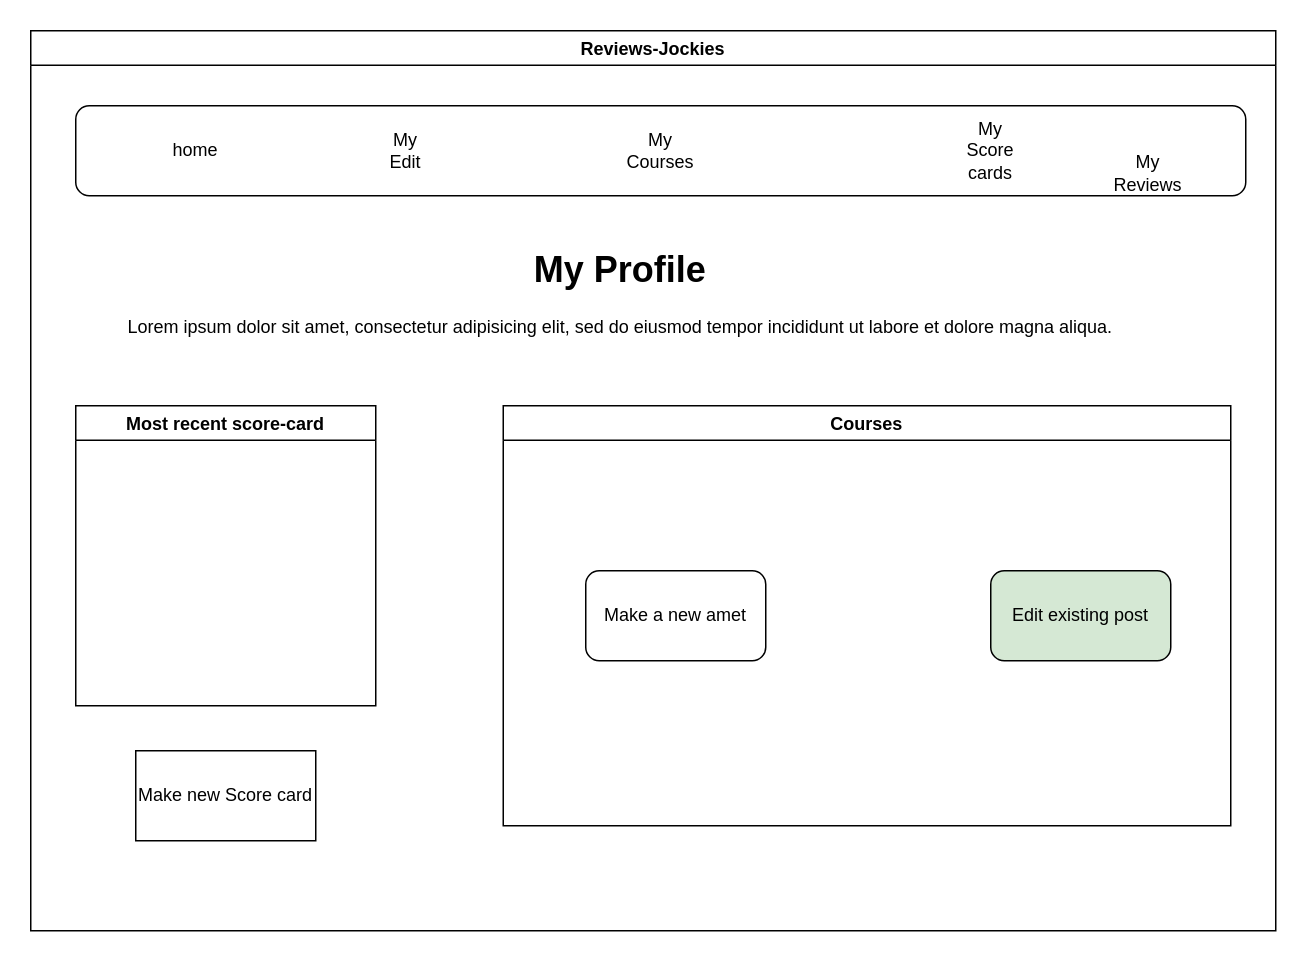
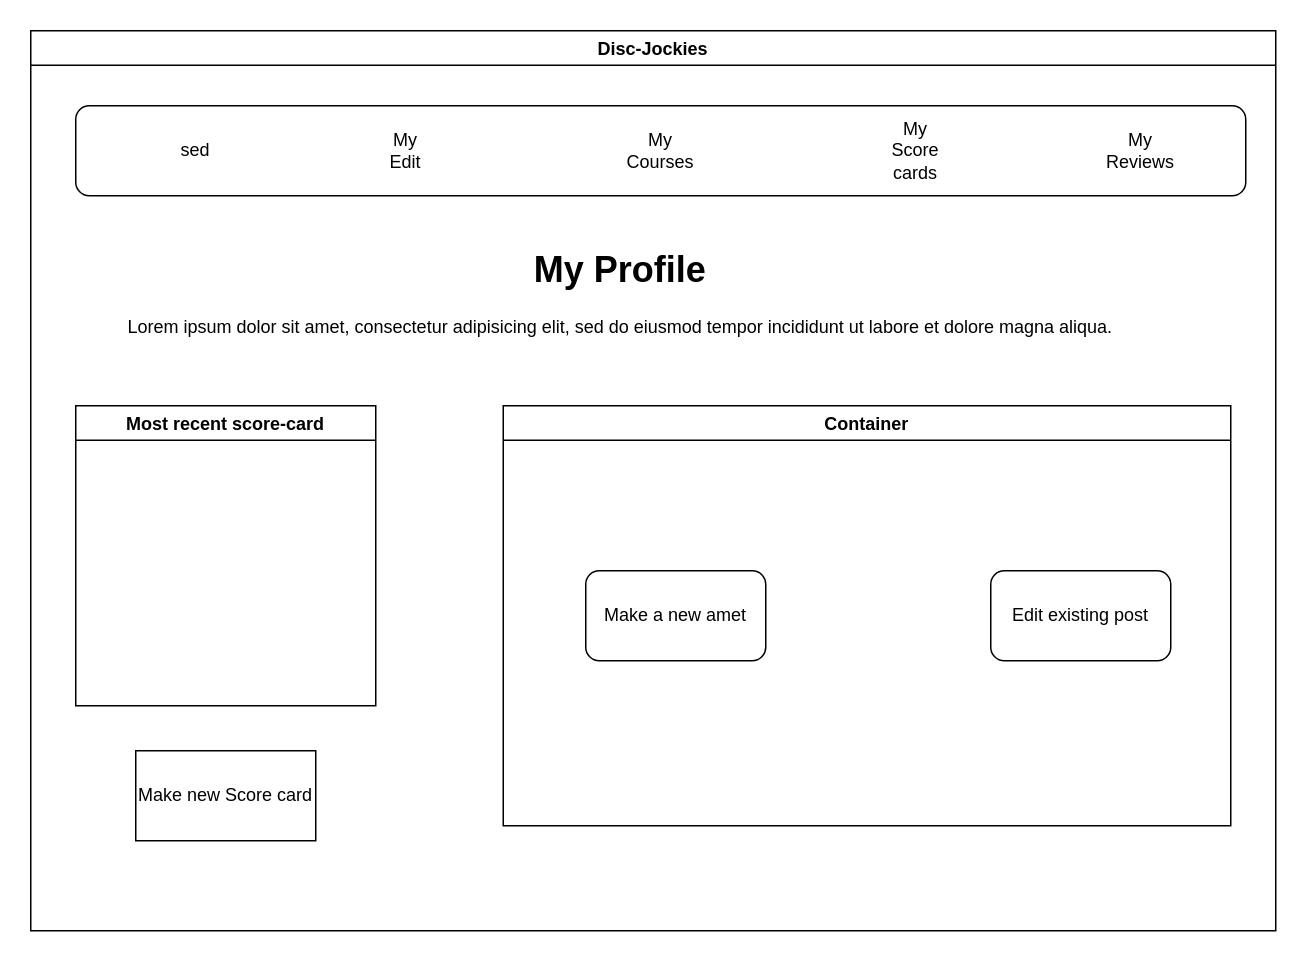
(653, 49) -> (653, 49)
(196, 151) -> (196, 151)
(991, 151) -> (916, 151)
(1148, 173) -> (1141, 151)
(866, 424) -> (866, 424)
(1081, 616) -> (1081, 616)
